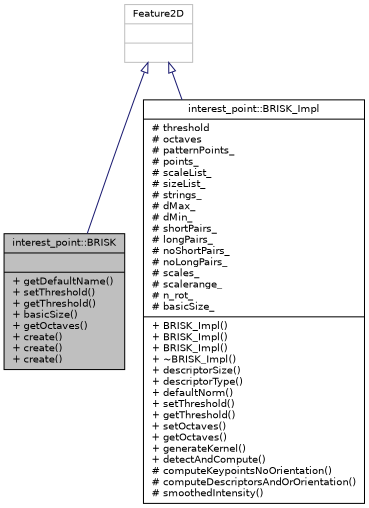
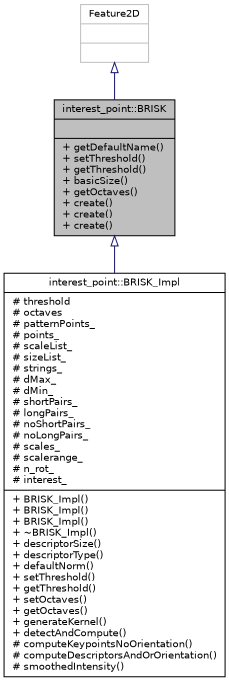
(177, 86) -> (115, 260)
(184, 307) -> (40, 480)
